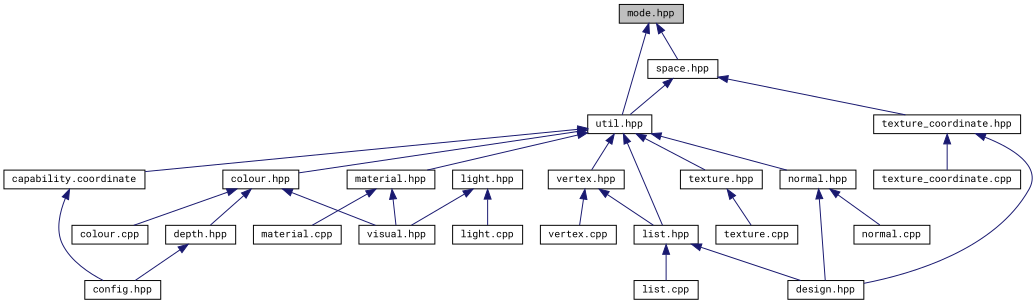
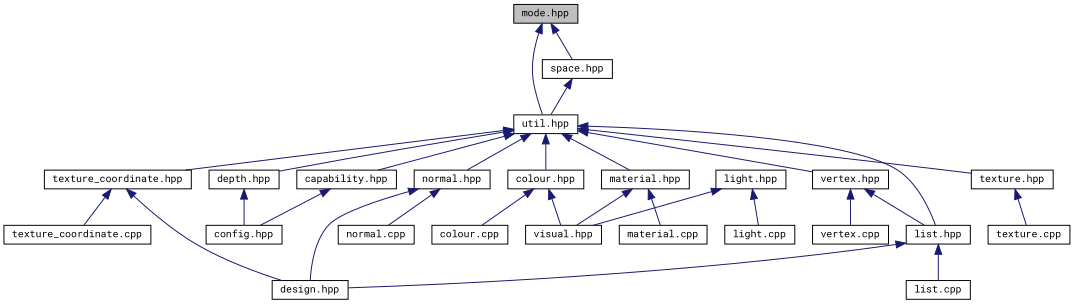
(817, 97) -> (344, 150)
(74, 179) -> (347, 179)
(227, 210) -> (391, 151)
